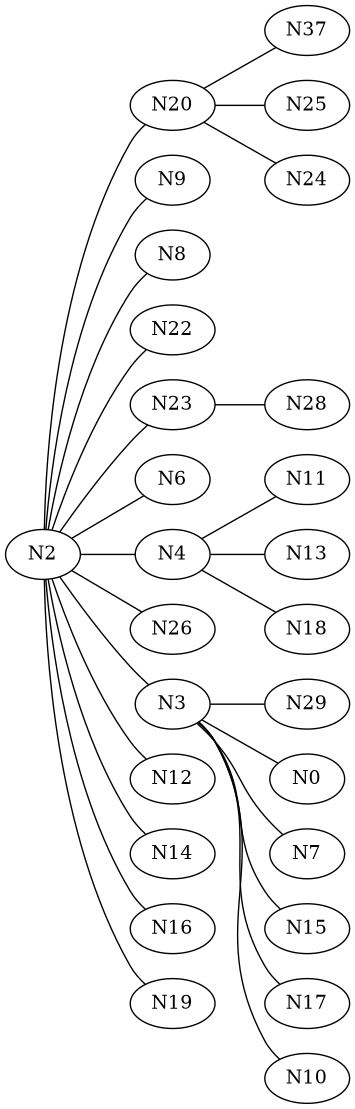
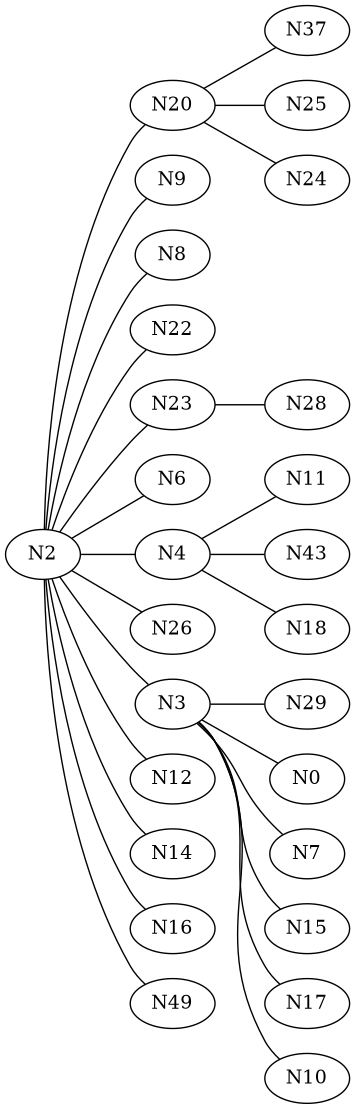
(307, 554) -> (307, 554)
(173, 1004) -> (173, 1004)
